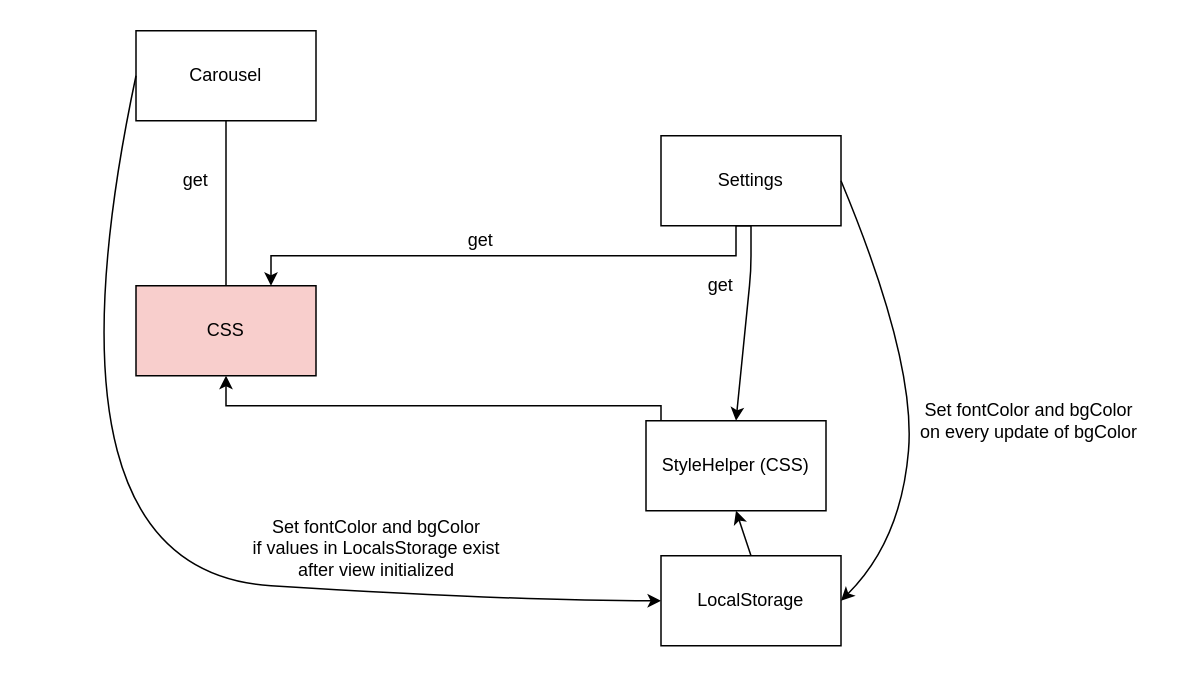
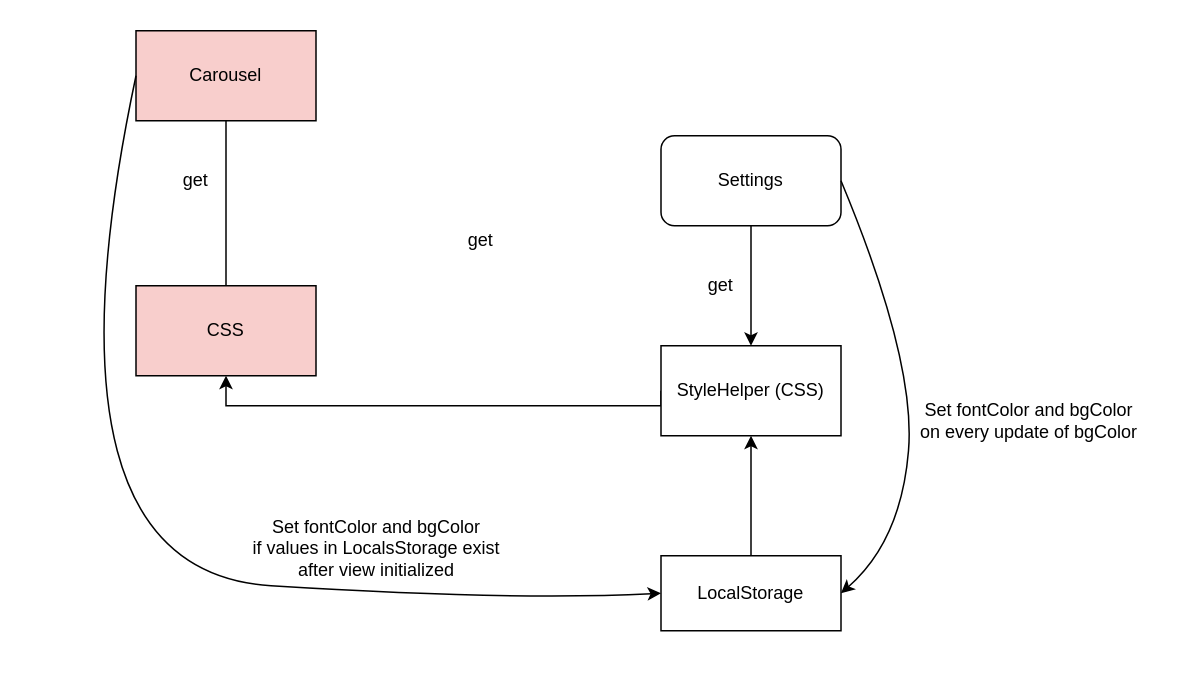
(226, 76) -> (226, 76)
(751, 181) -> (751, 181)
(510, 256) -> none
(736, 466) -> (751, 391)
(751, 601) -> (751, 593)
